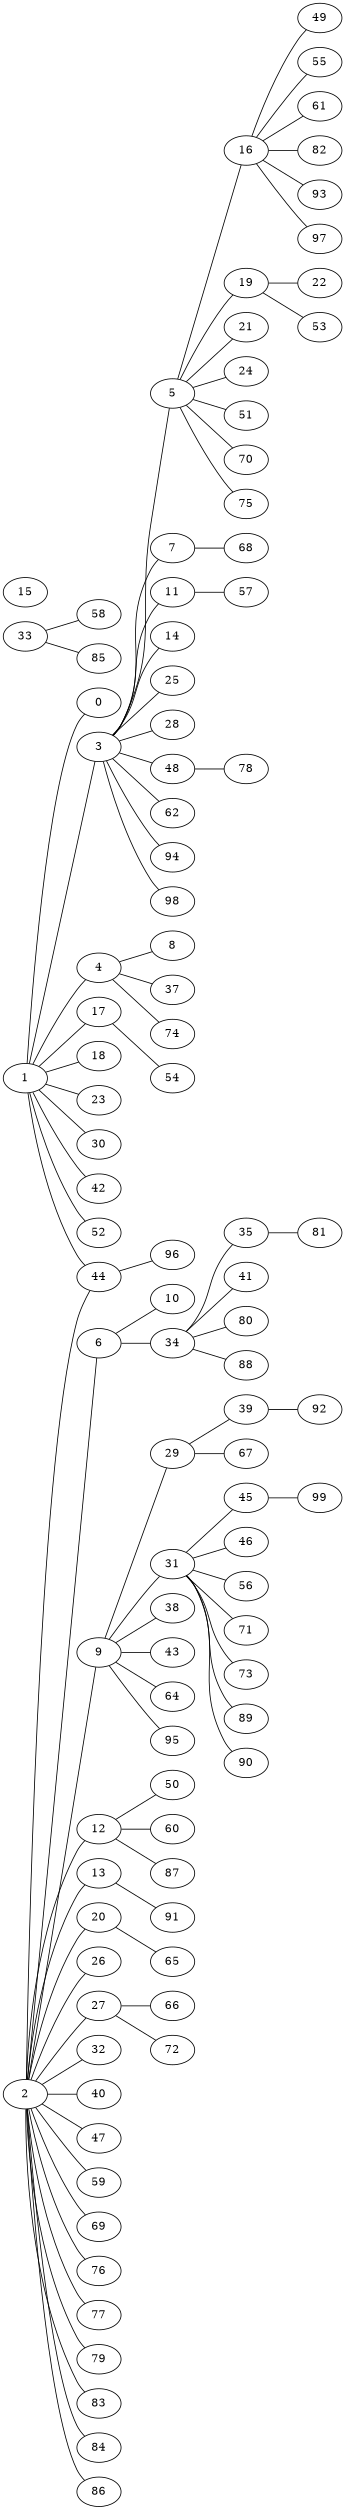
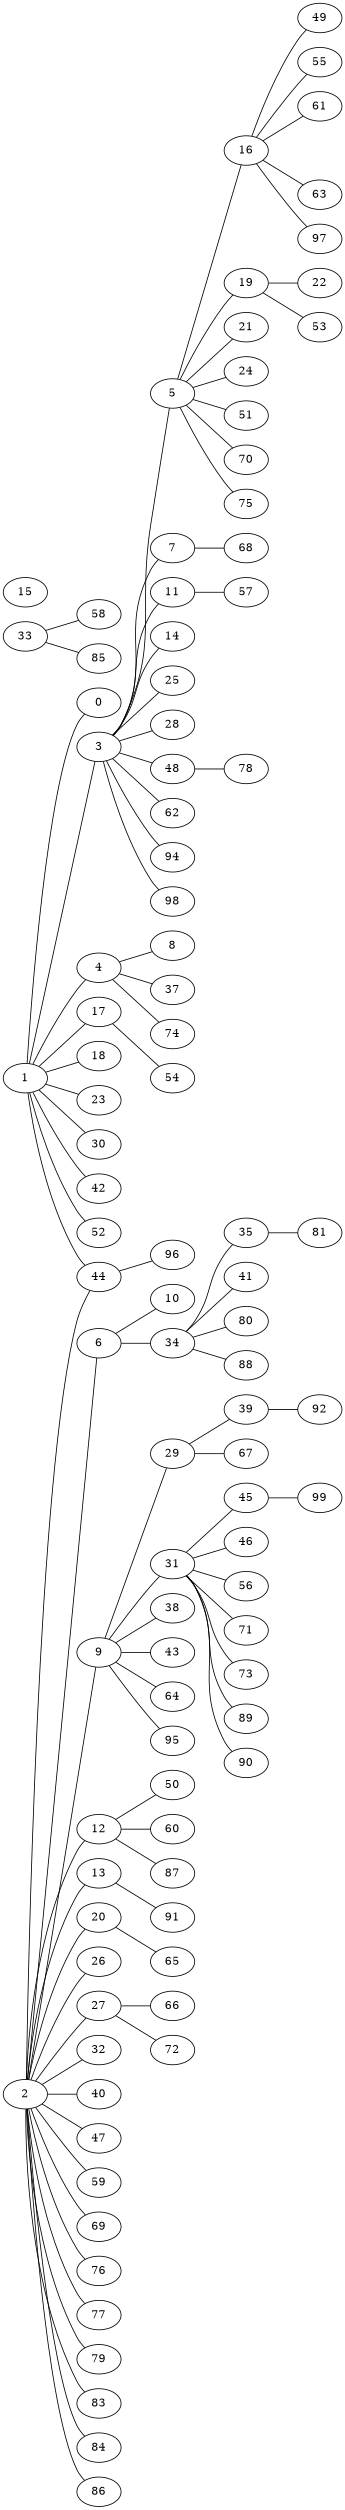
(320, 151) -> none
(320, 195) -> (320, 195)
